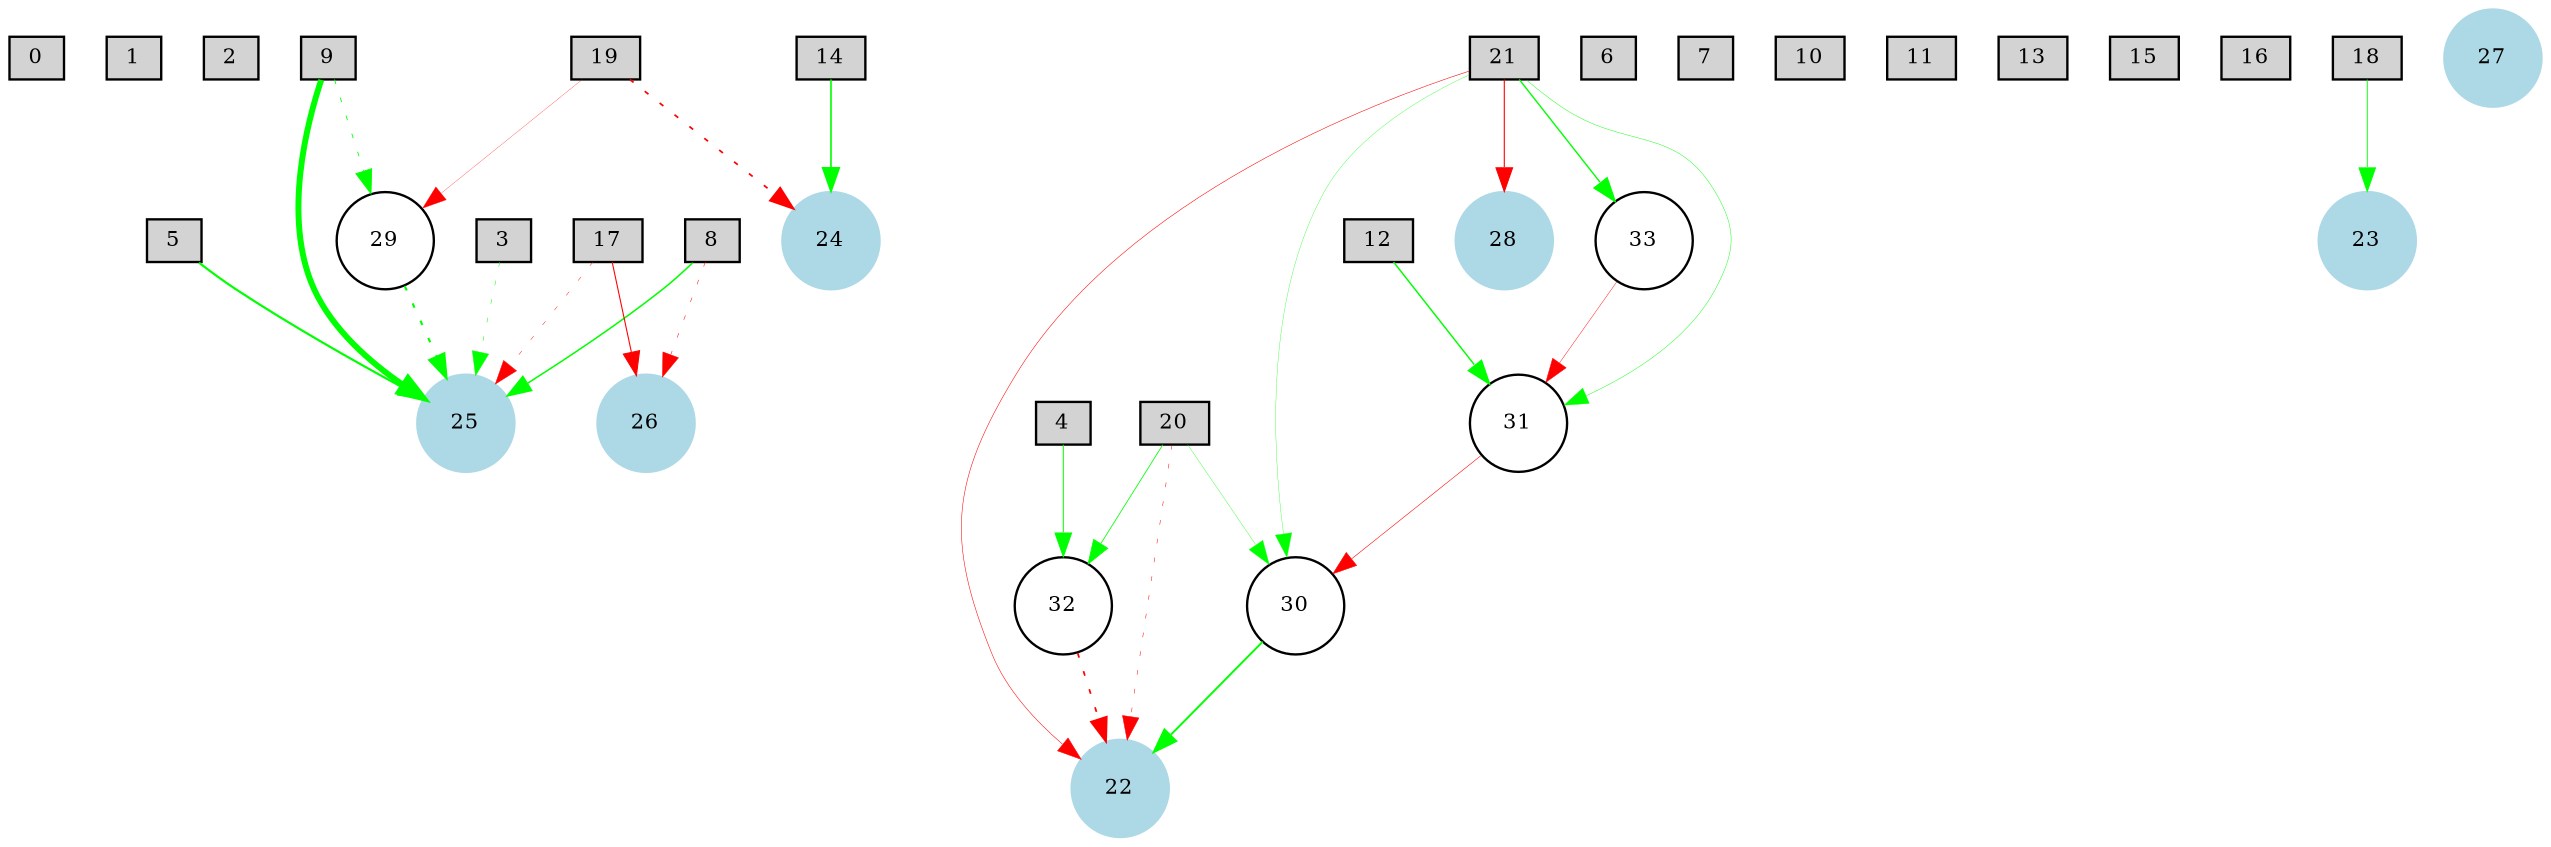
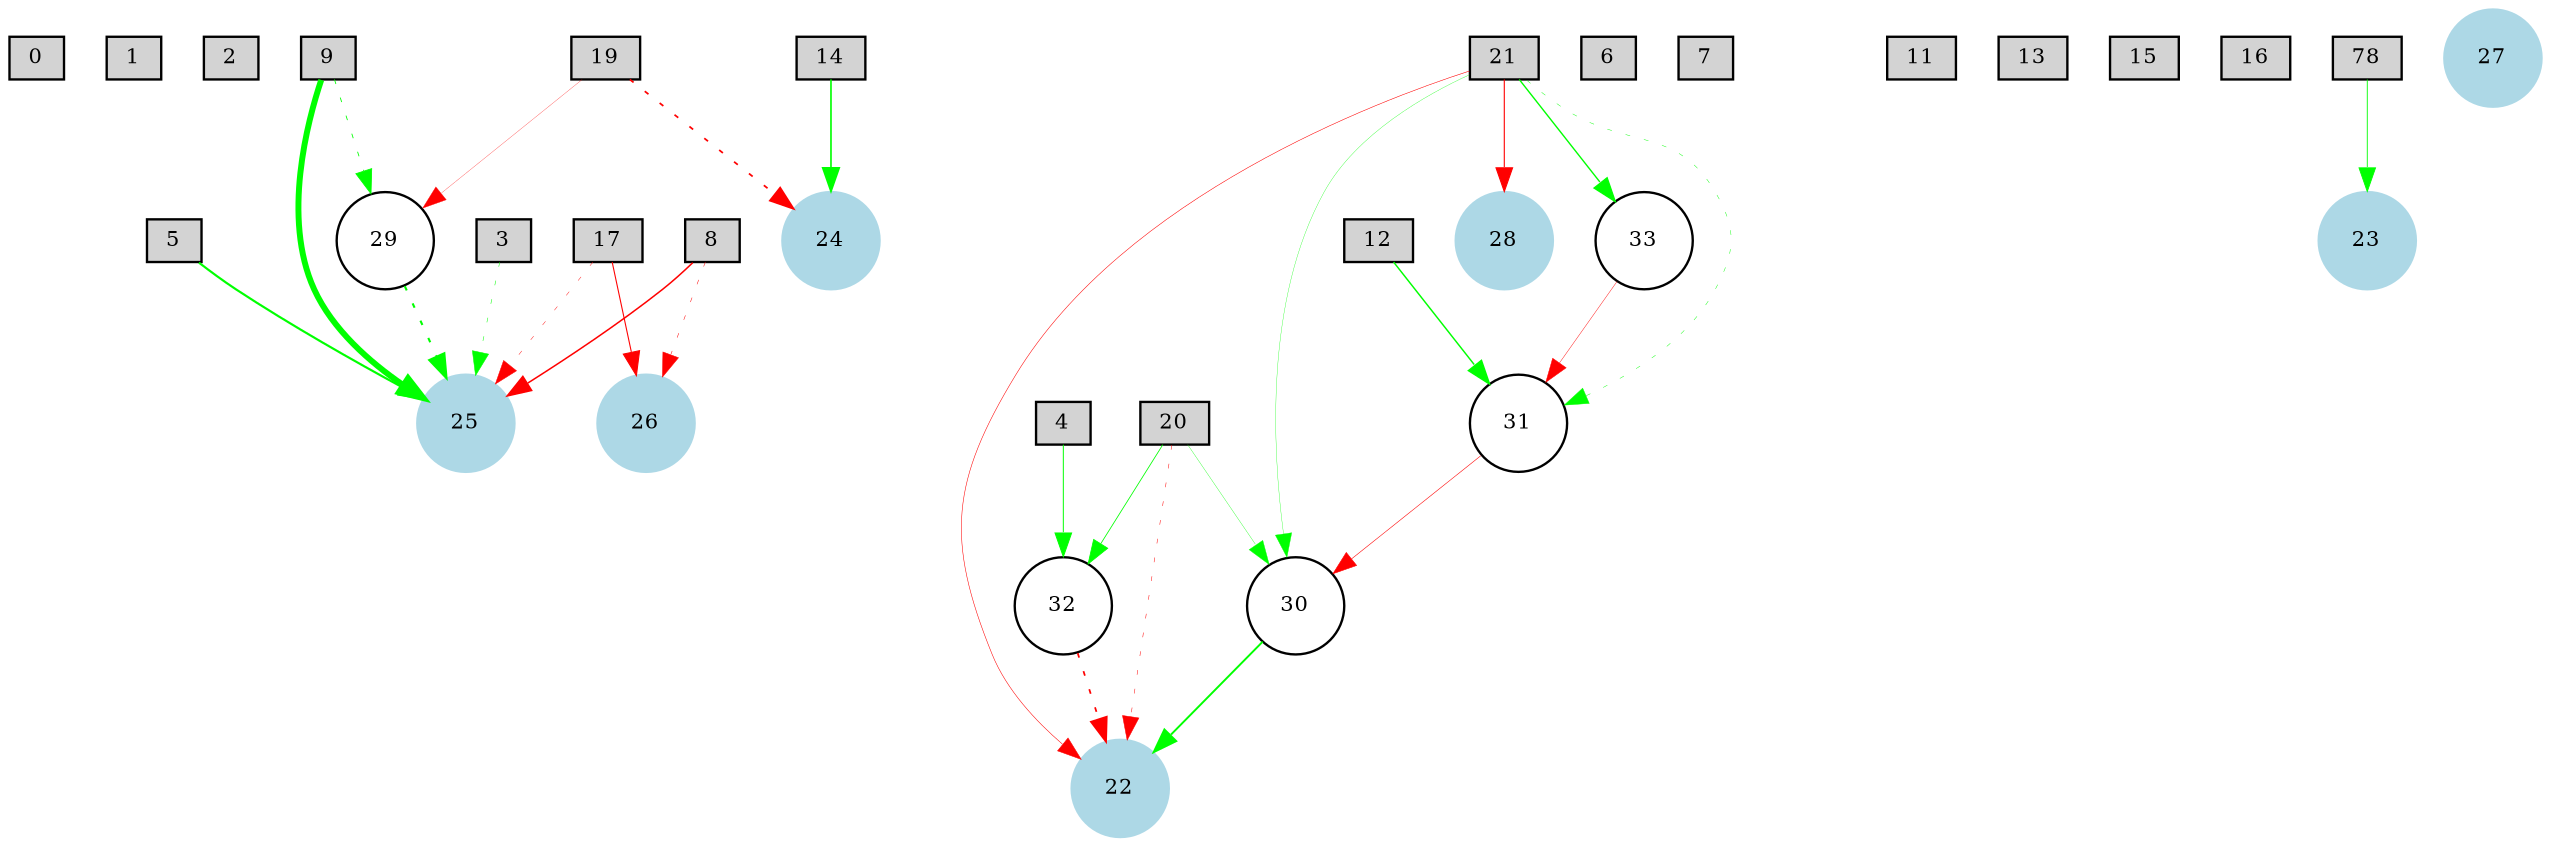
(1810, 58) -> none
(2367, 58) -> (2367, 58)
(1726, 214) -> (1726, 214)
(609, 329) -> (609, 329)
